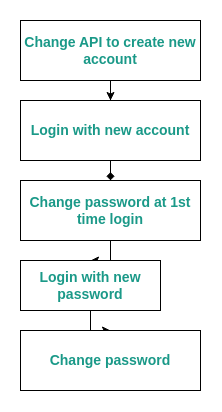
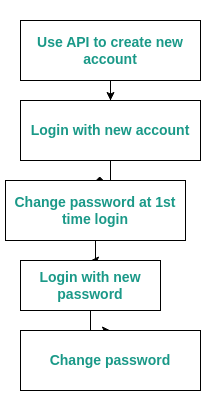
(111, 51) -> (111, 51)
(111, 211) -> (96, 211)
